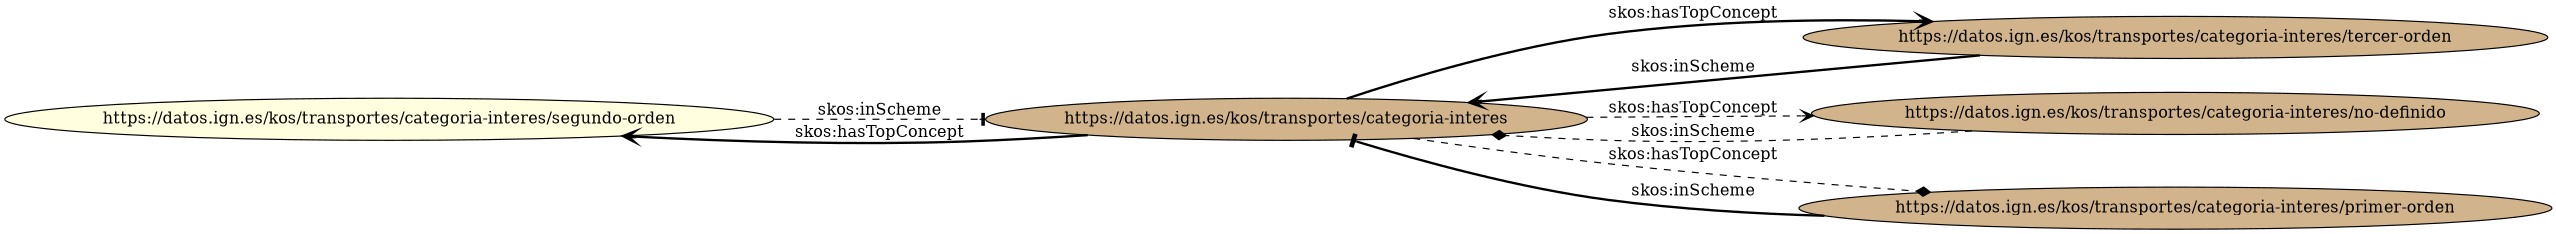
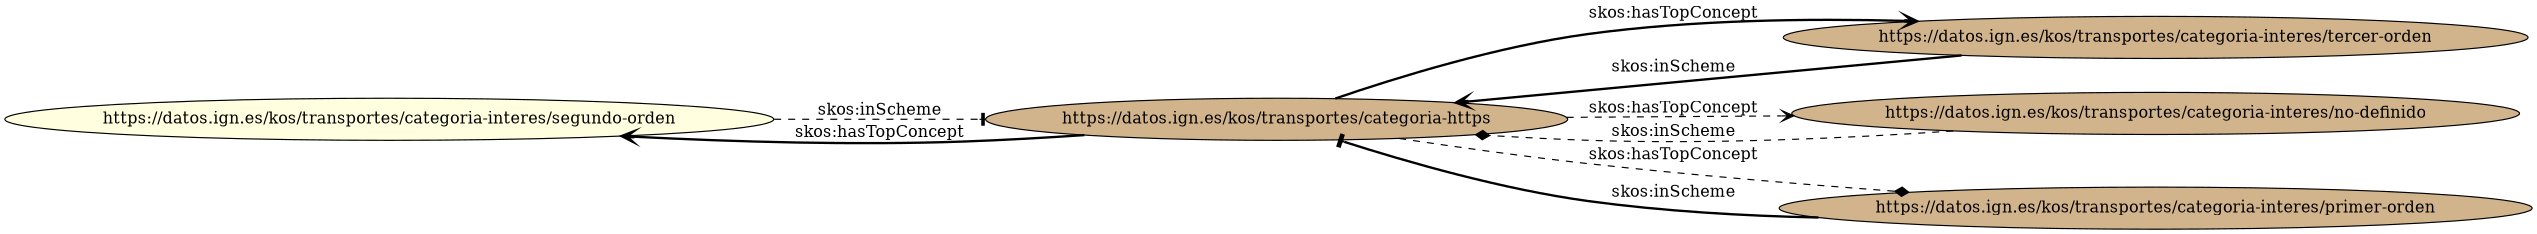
(1287, 119) -> (1277, 119)
